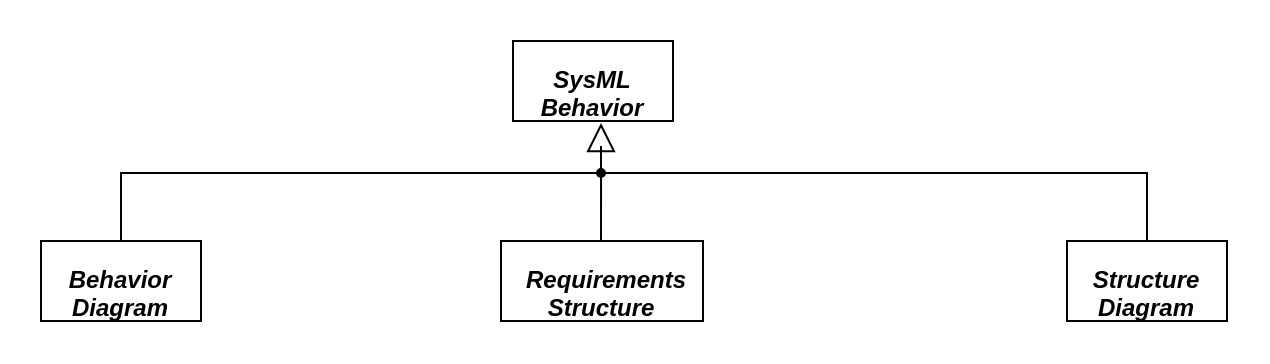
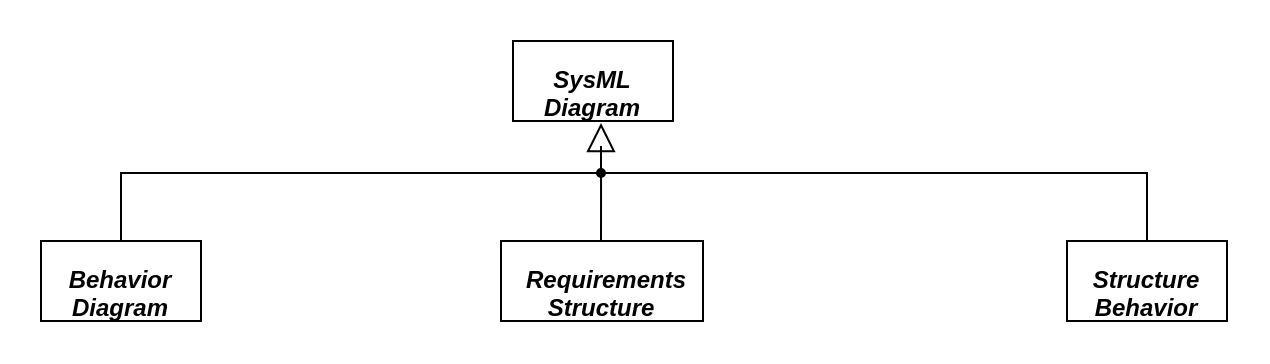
(593, 41) -> (593, 41)
(1147, 241) -> (1147, 241)
